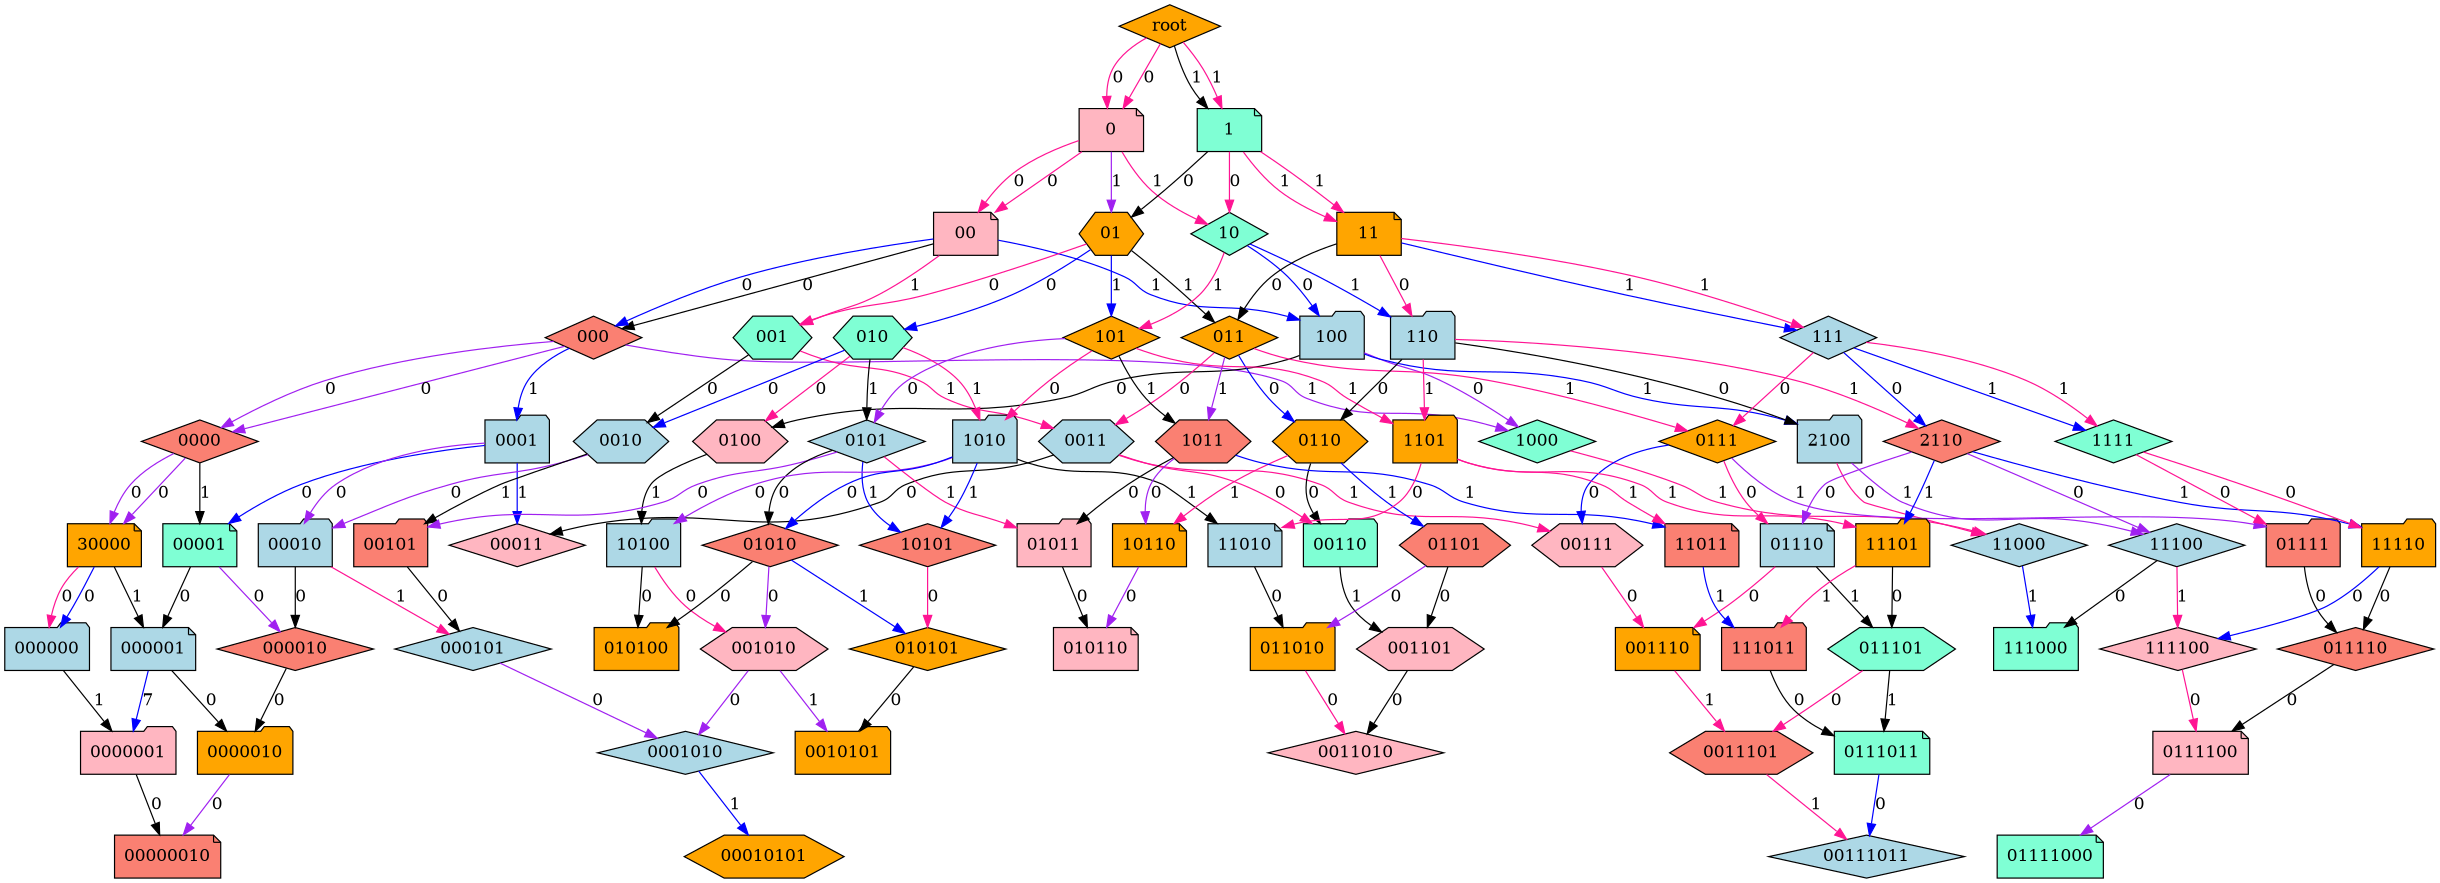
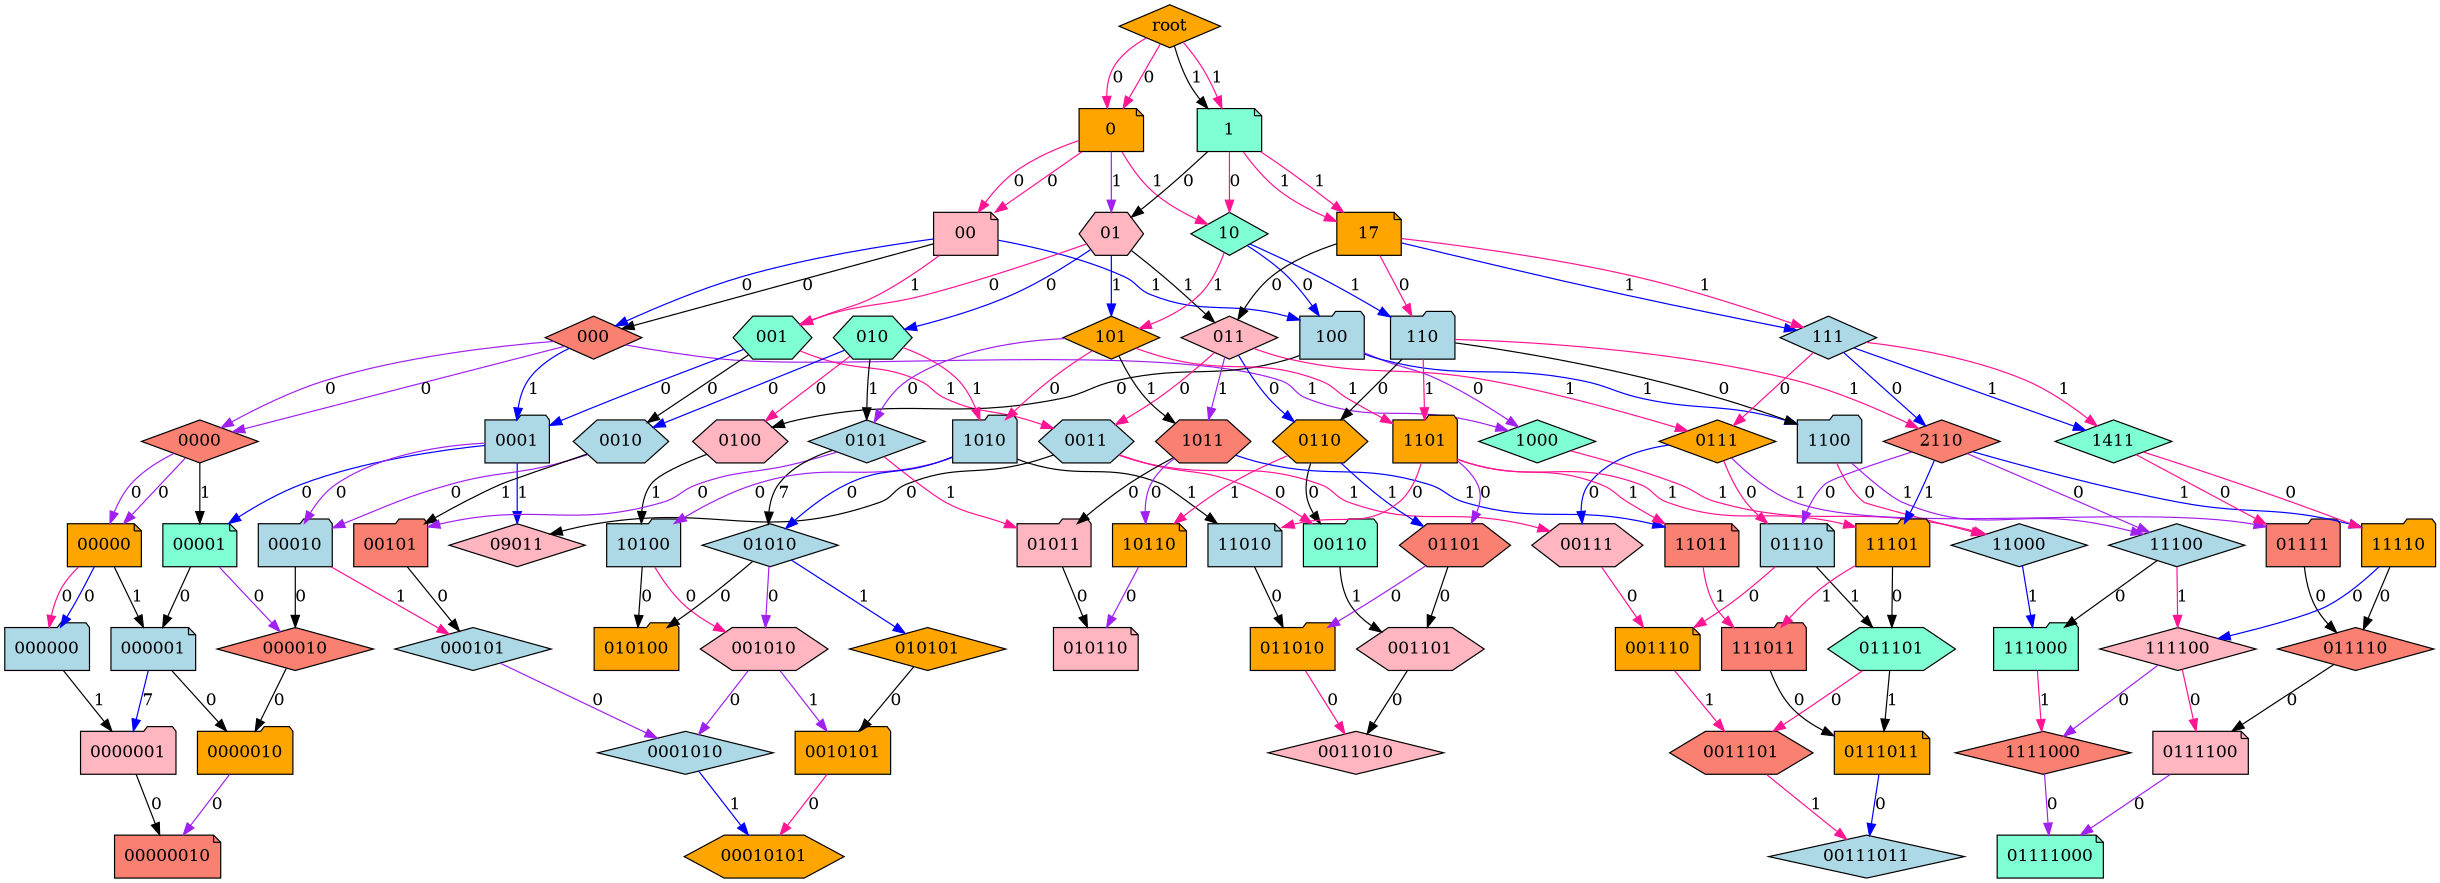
(1111, 130) -> (1111, 130)
(1111, 234) -> (1111, 234)
(1369, 234) -> (1369, 234)
(1229, 338) -> (1229, 338)
none -> (652, 384)
(1830, 441) -> (1830, 441)
(2113, 441) -> (2113, 441)
none -> (1477, 483)
(784, 493) -> (784, 493)
(104, 545) -> (104, 545)
(517, 545) -> (517, 545)
(770, 545) -> (770, 545)
(928, 545) -> none
(1710, 595) -> (1710, 595)
(1882, 753) -> (1882, 753)
none -> (2043, 753)
none -> (807, 800)
